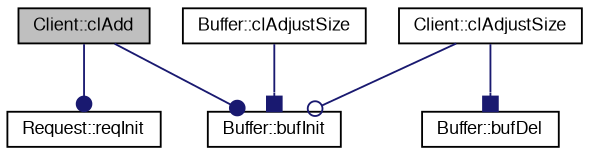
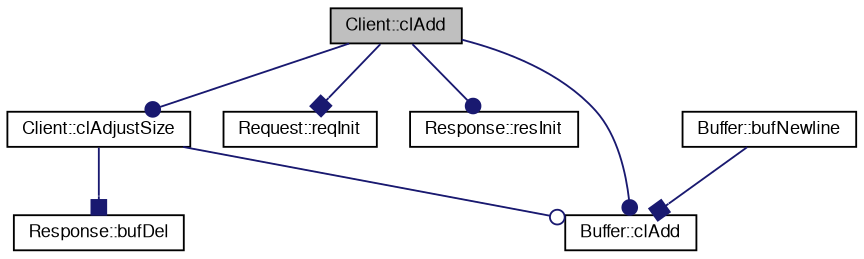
(274, 26) -> (769, 129)
(84, 70) -> (355, 71)
none -> (255, 75)
(274, 129) -> (631, 233)
(490, 129) -> (99, 233)
none -> (494, 129)
